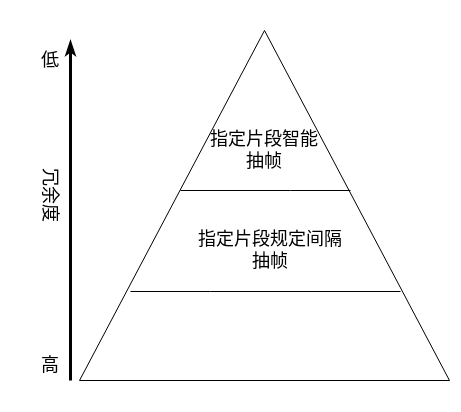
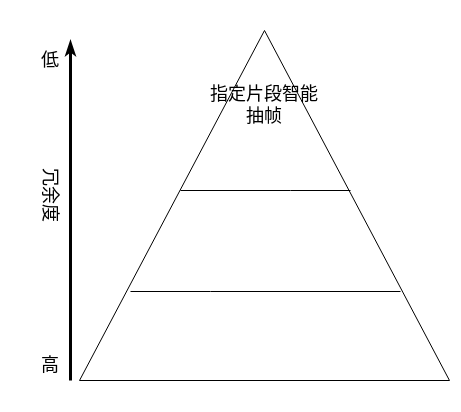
(265, 151) -> (265, 106)
(271, 251) -> none
